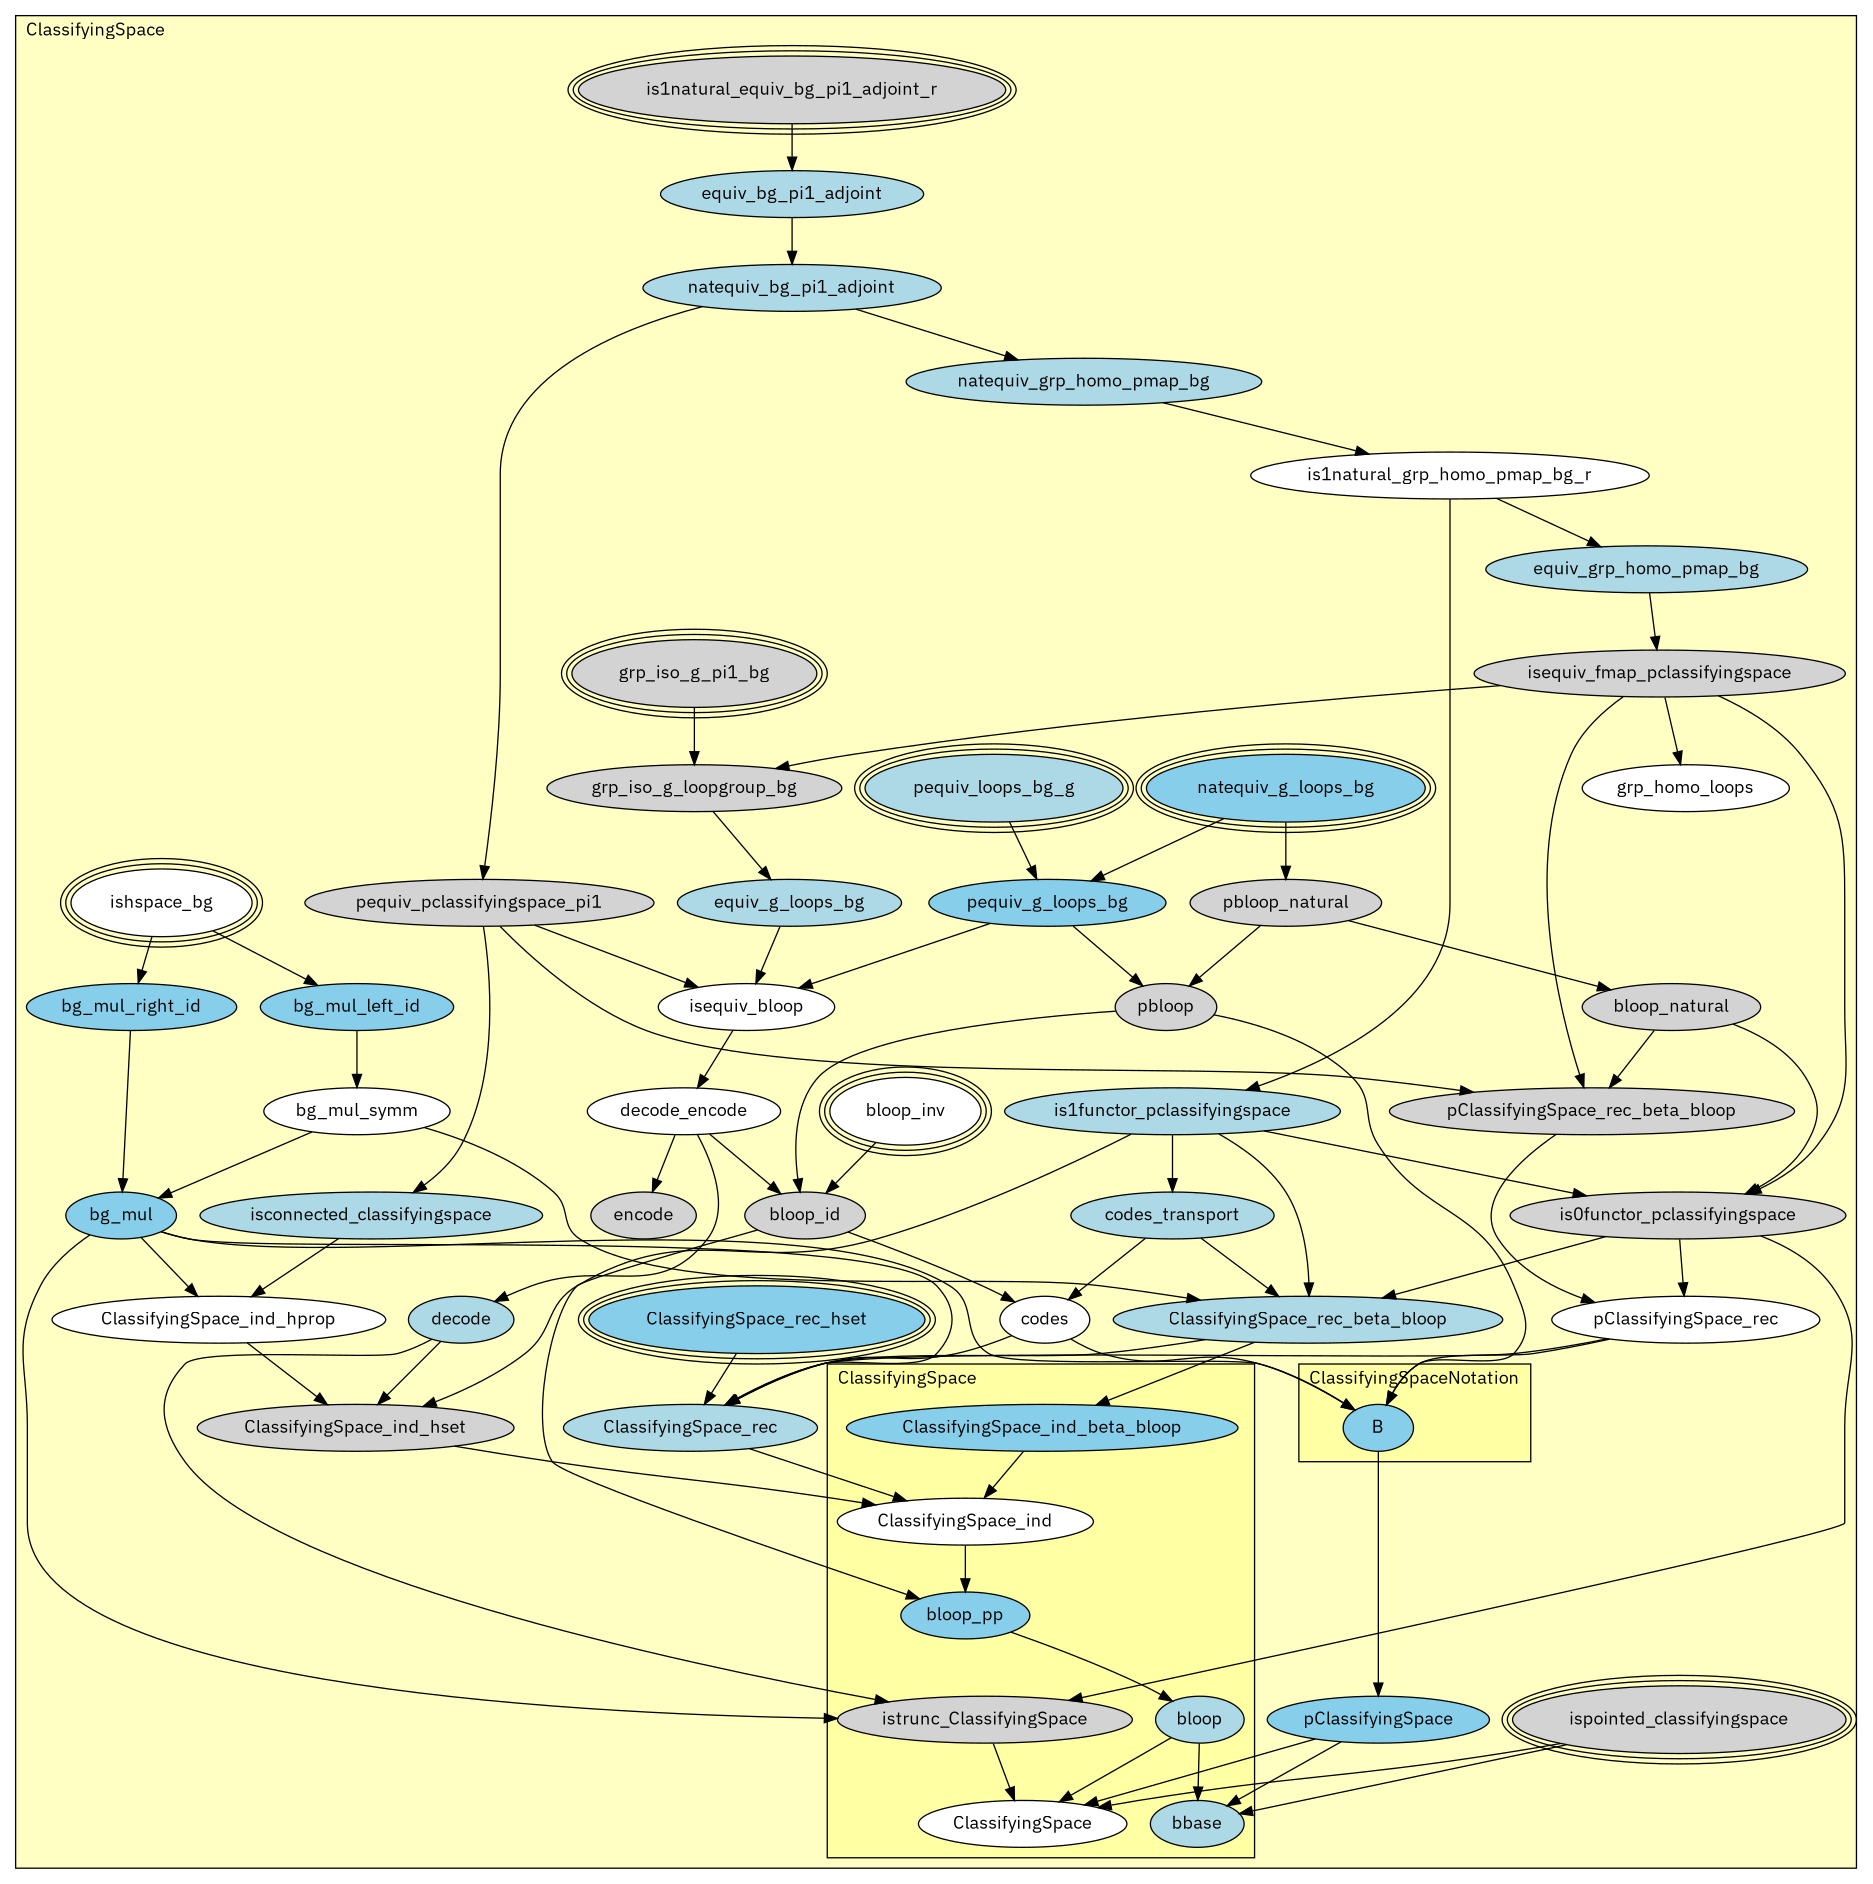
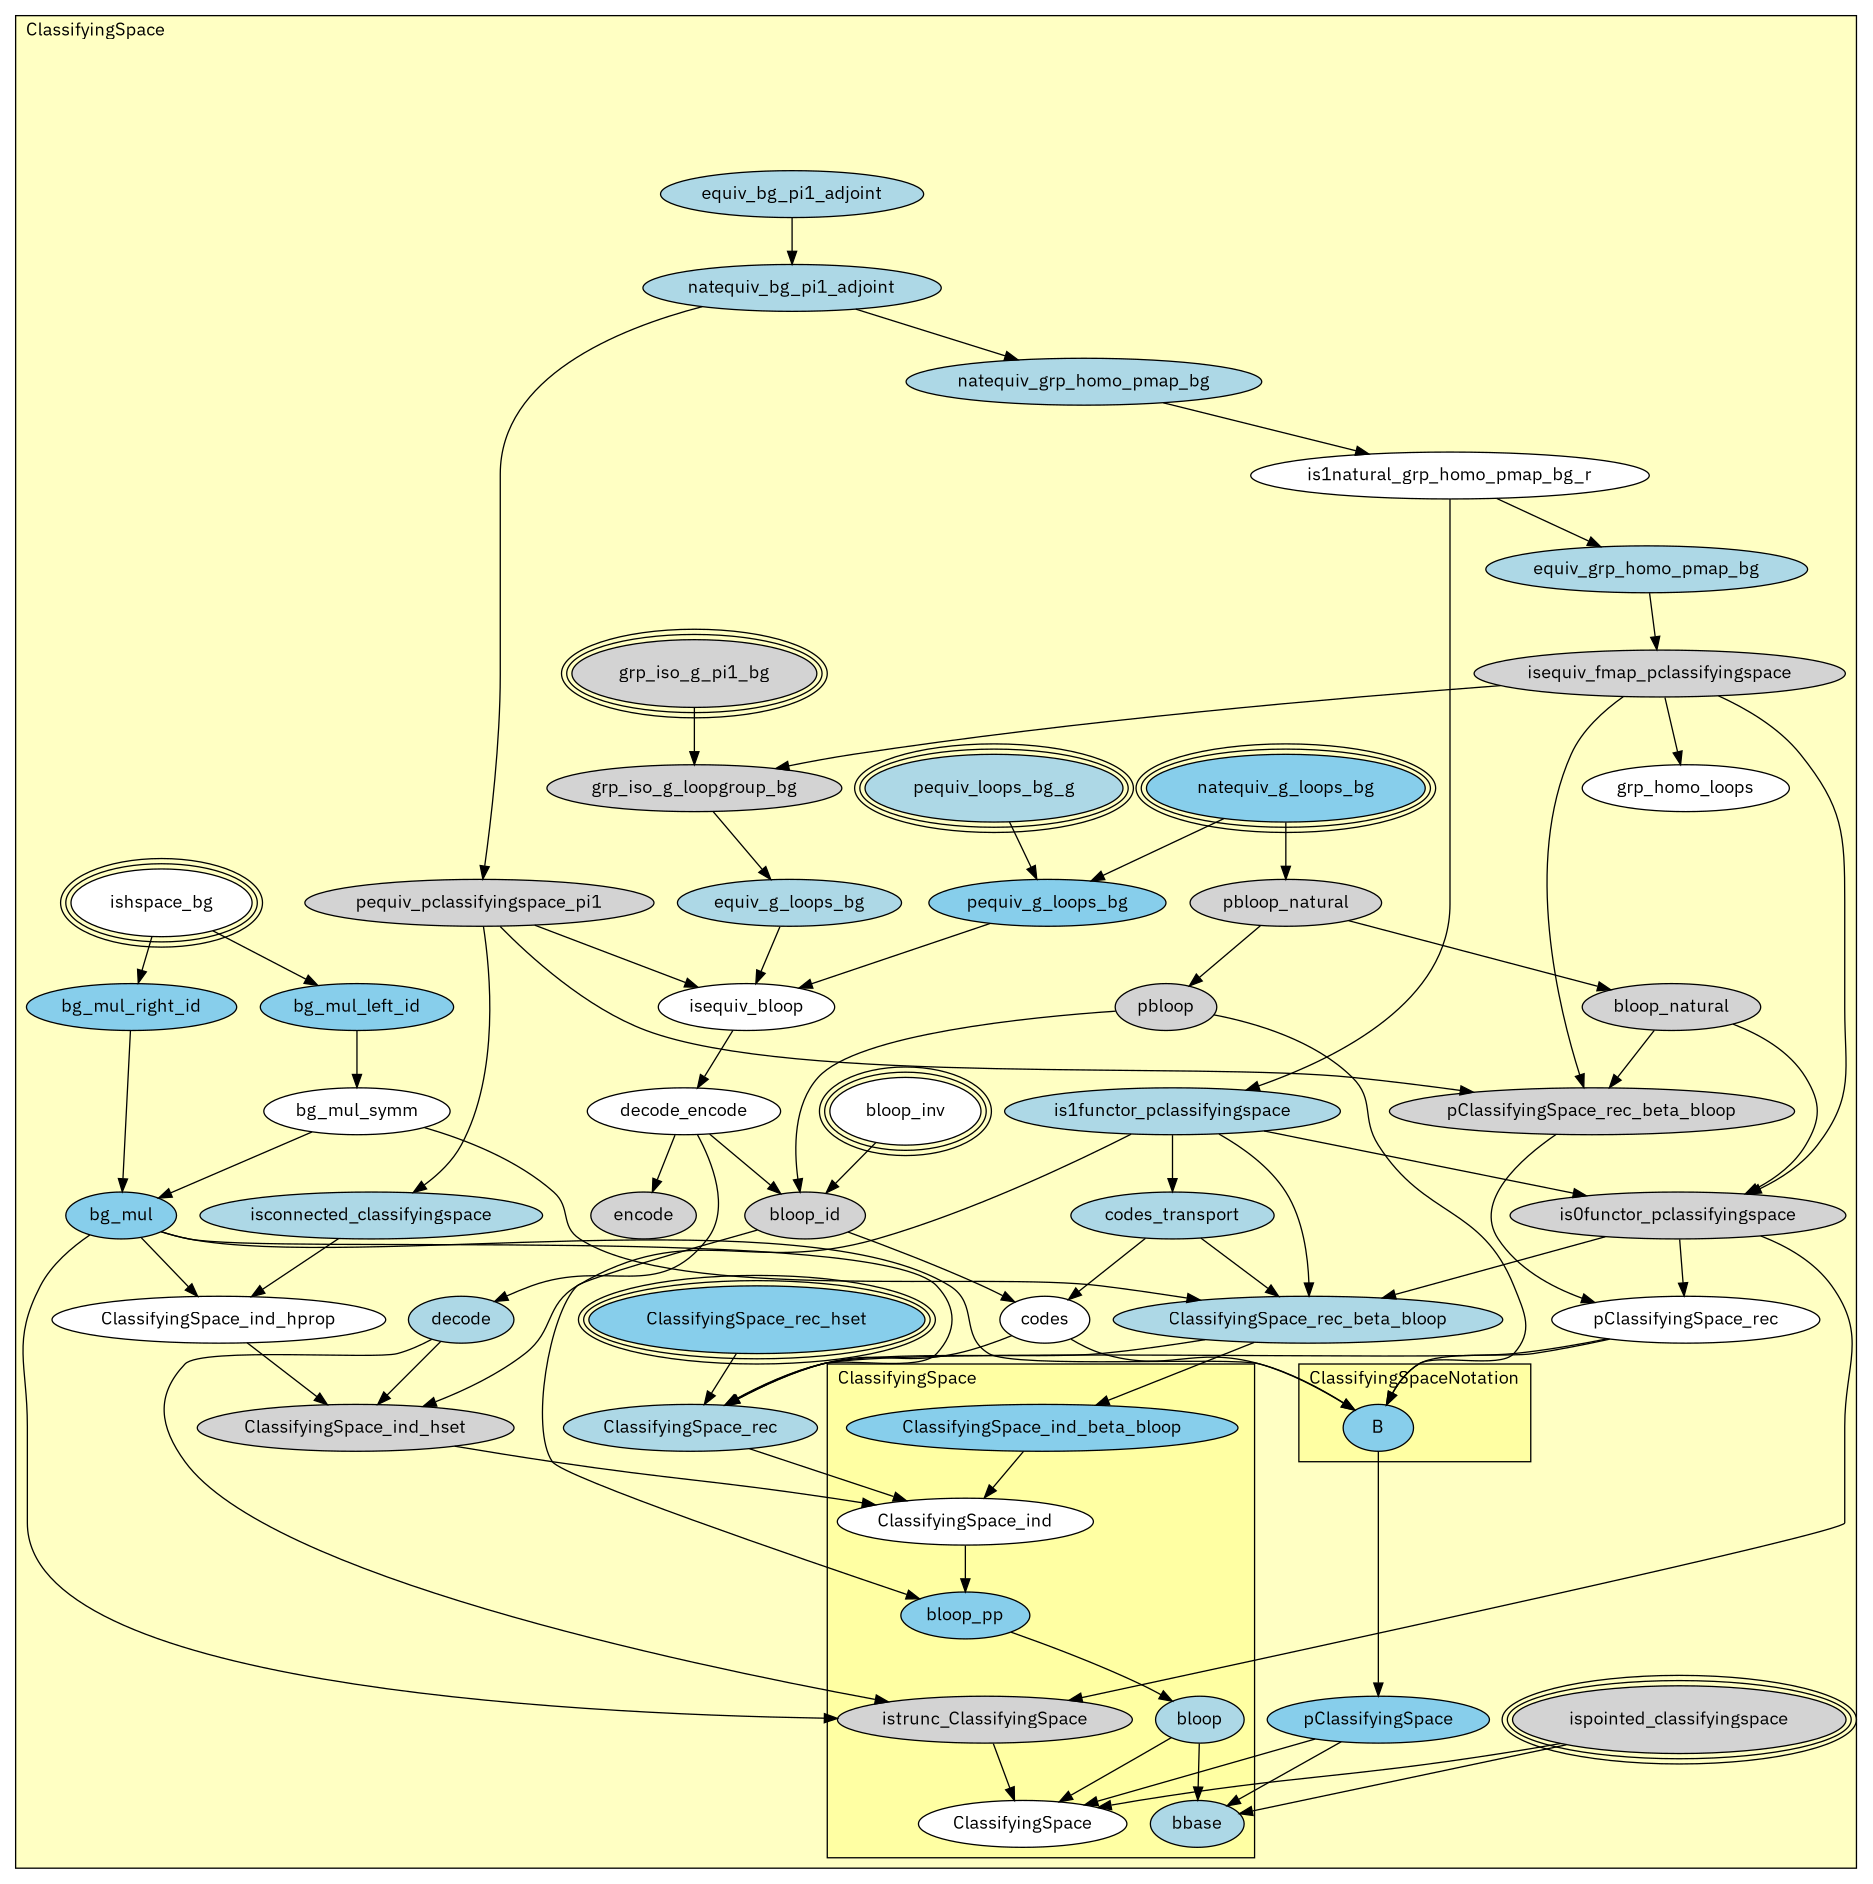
(792, 90) -> none
(1103, 952) -> none
